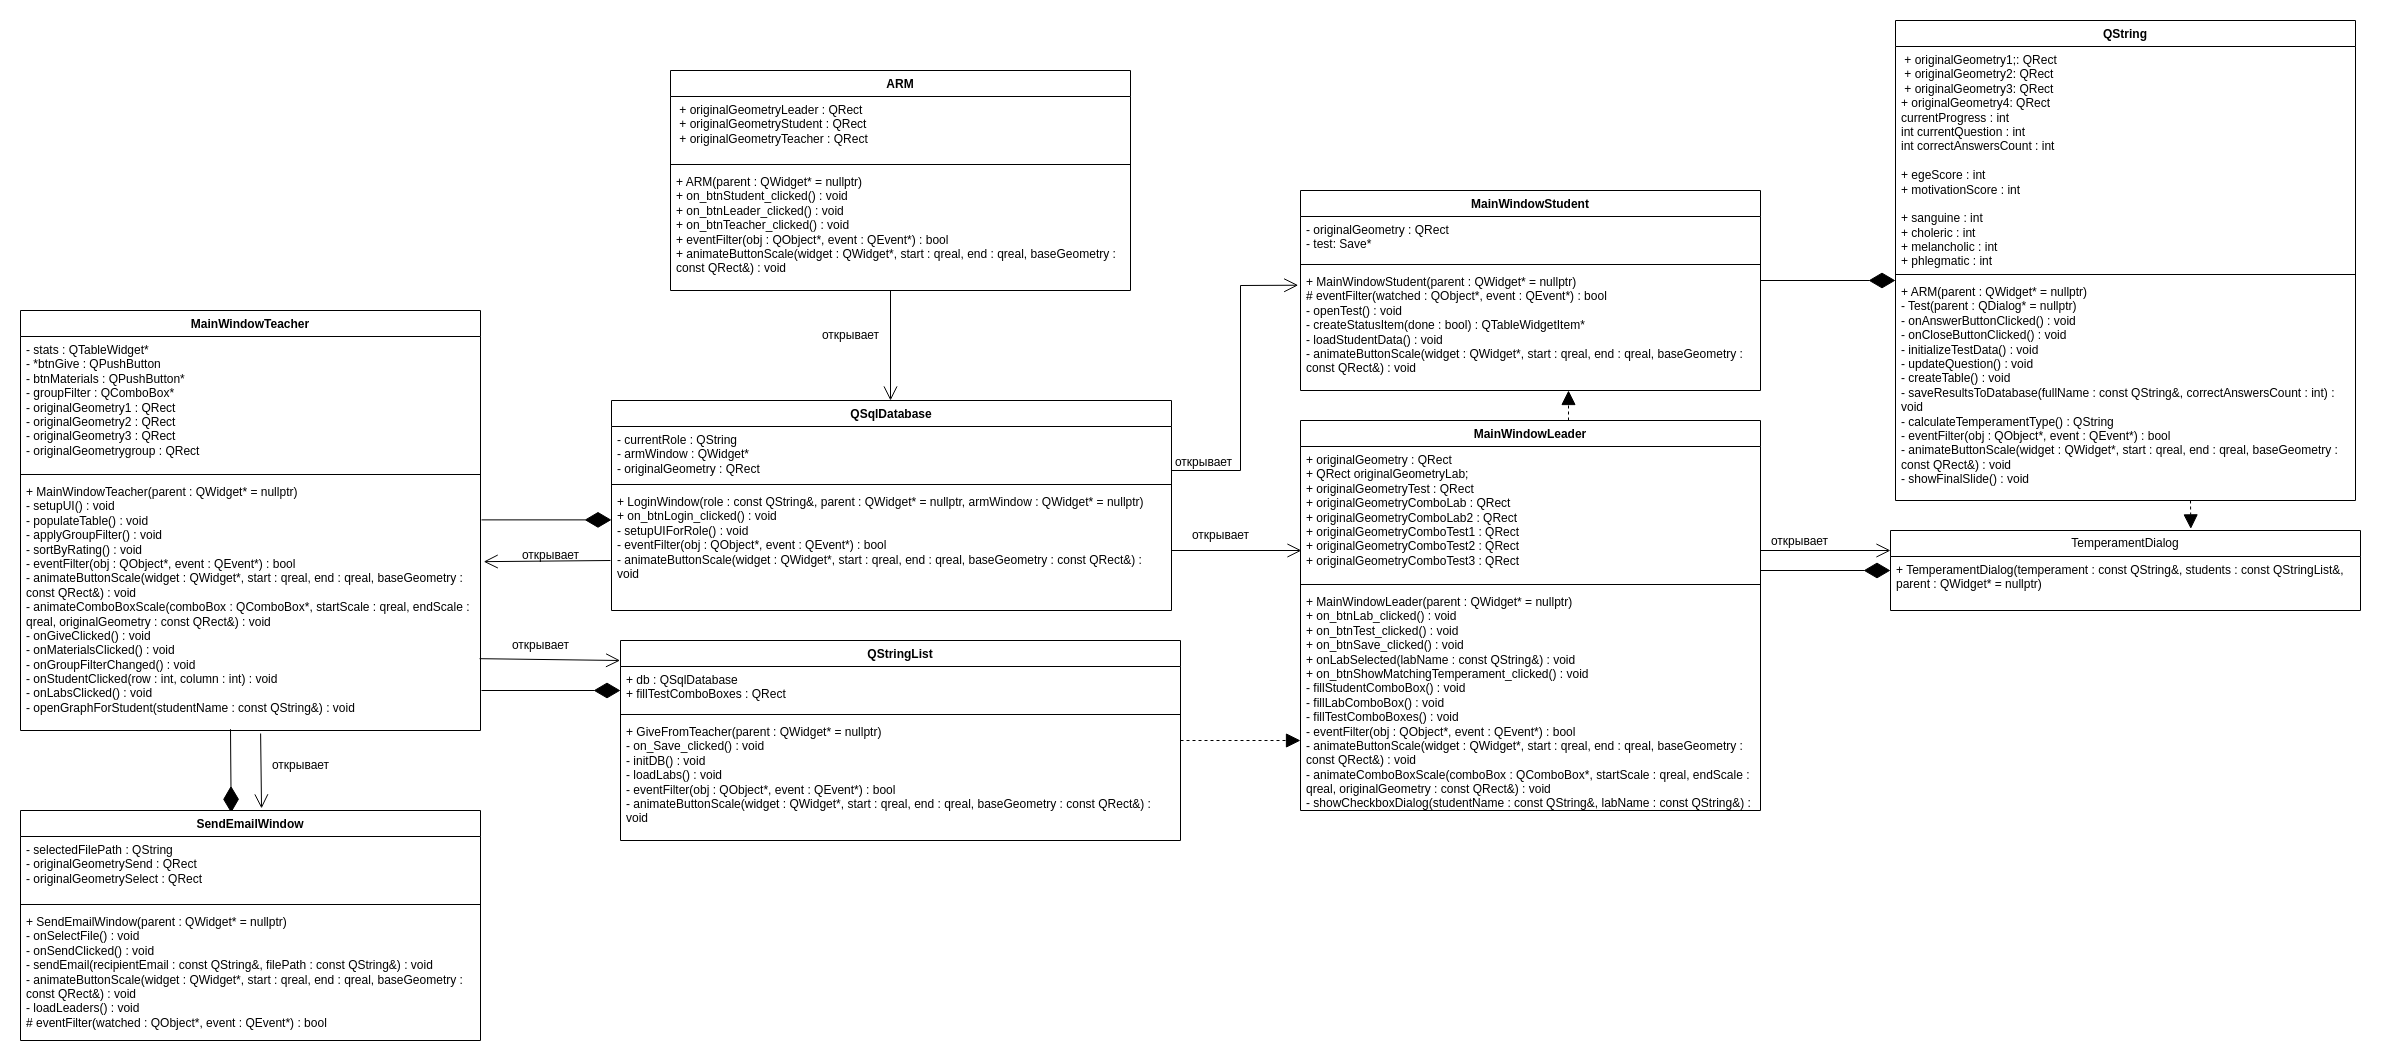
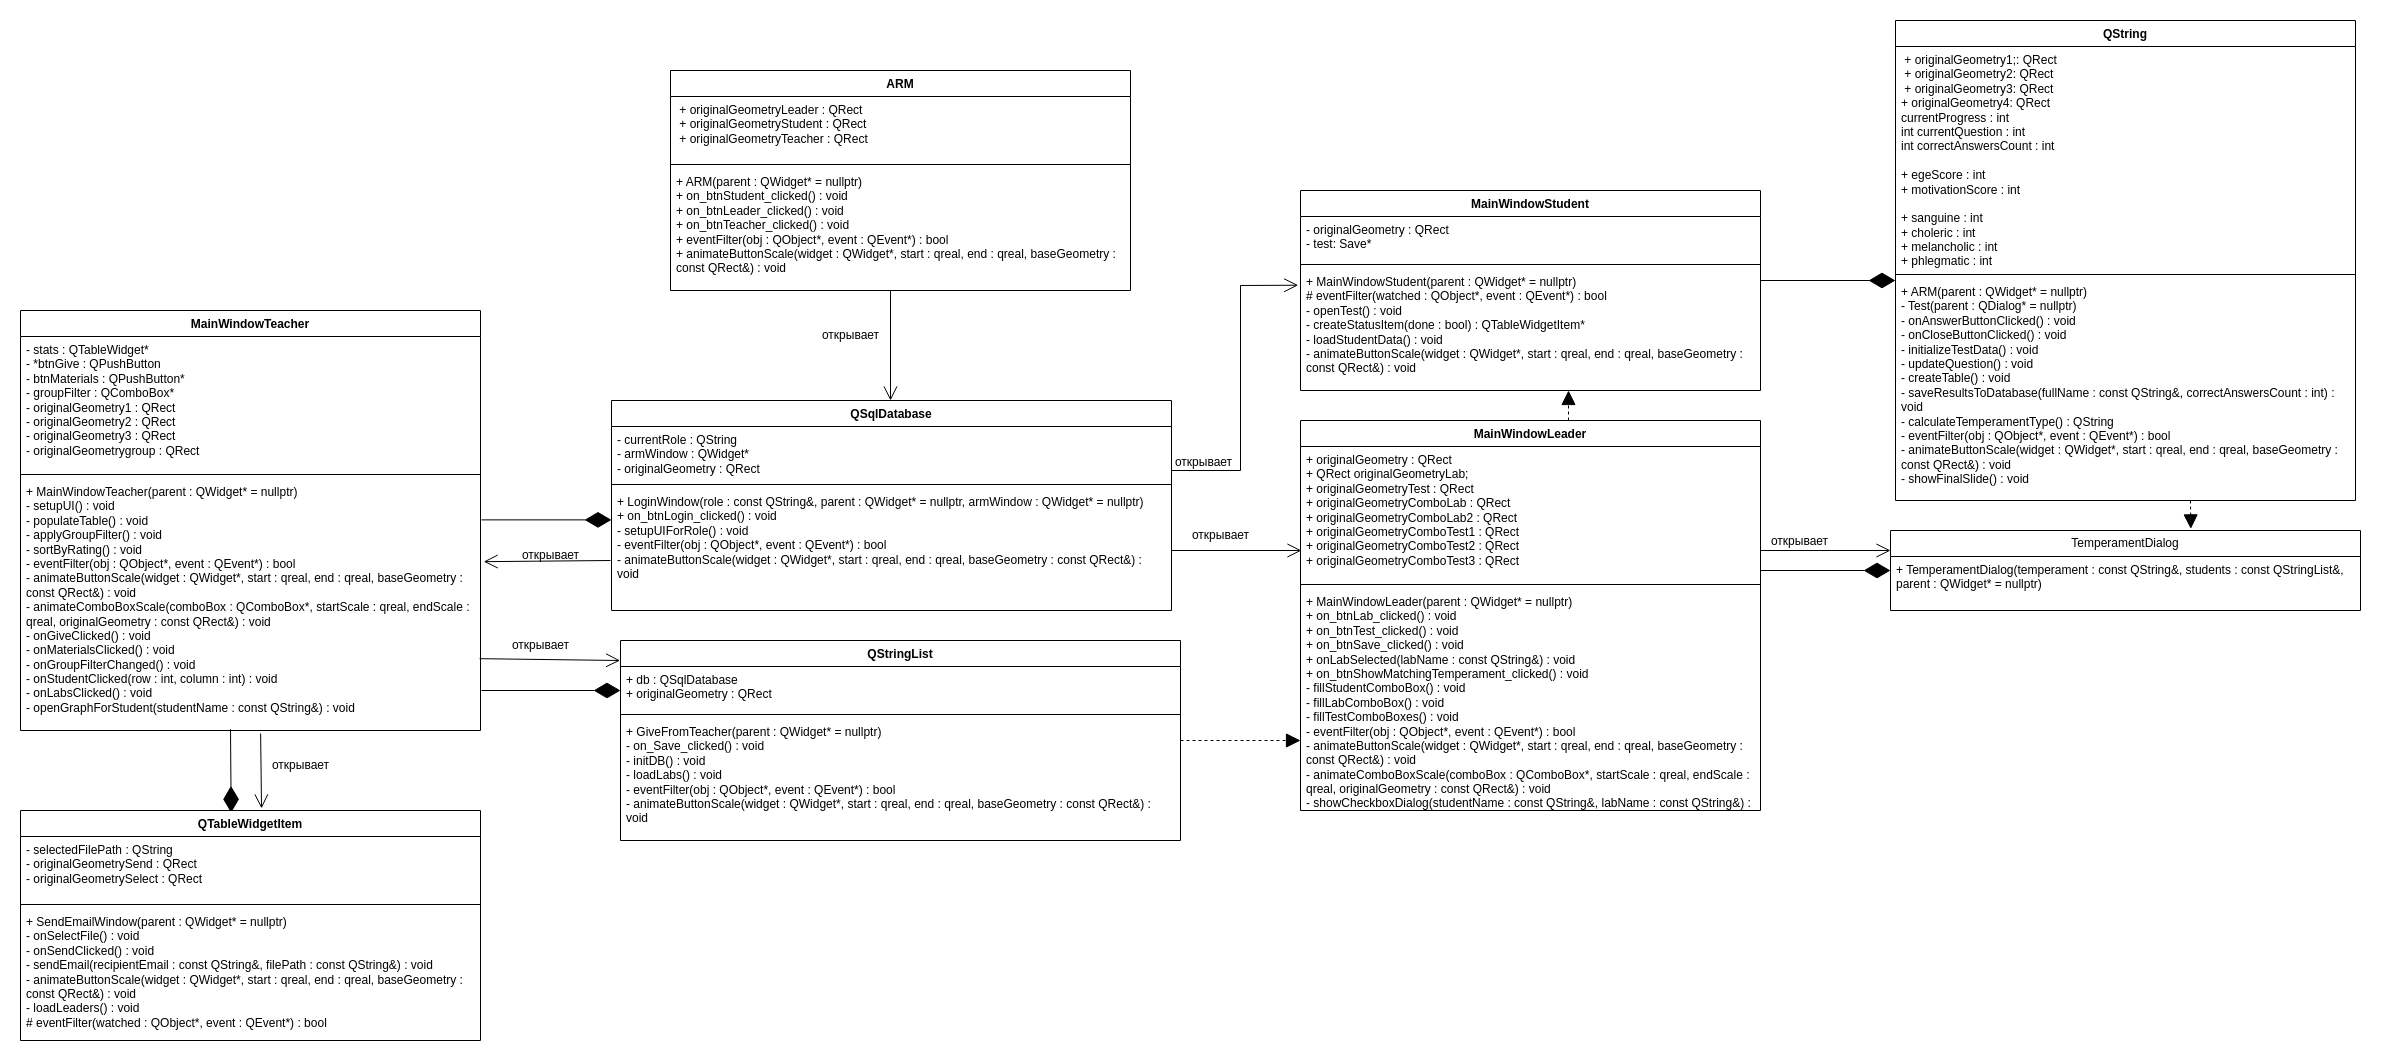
(711, 688) -> (705, 688)
(251, 825) -> (251, 825)
